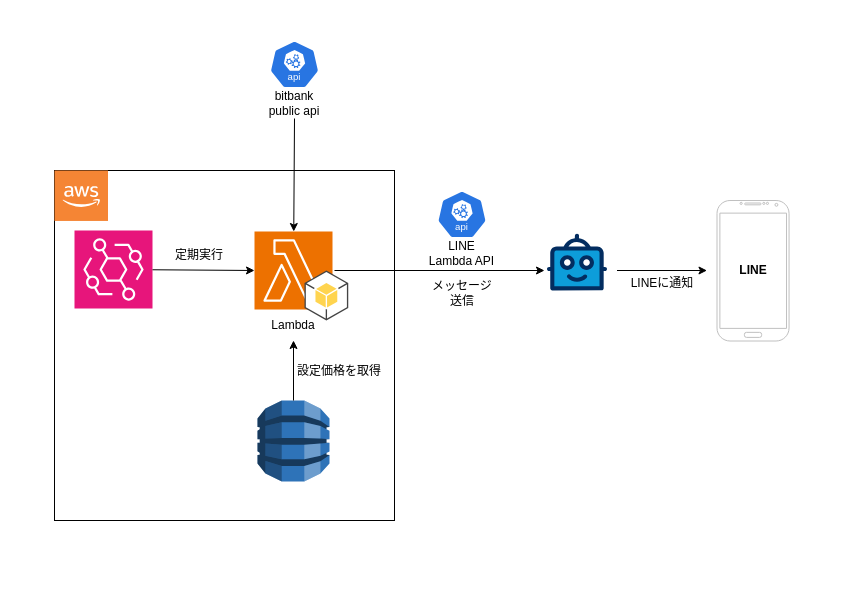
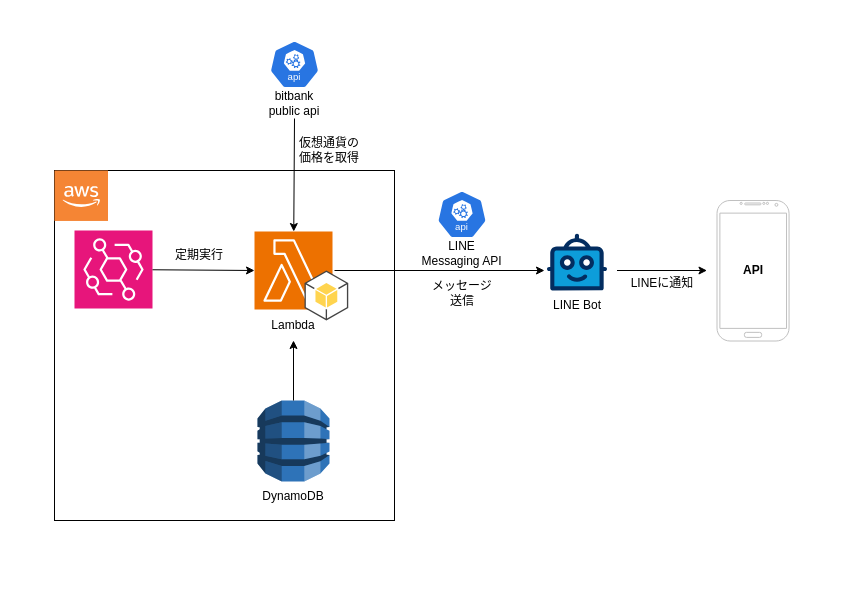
none -> (330, 151)
(462, 254) -> (462, 254)
(754, 271) -> (754, 271)
none -> (577, 306)
(340, 371) -> none
none -> (294, 497)
